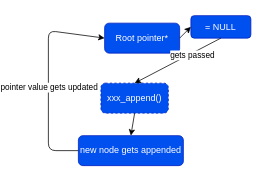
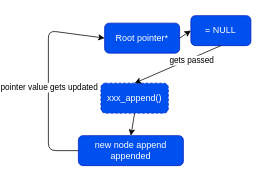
(221, 27) -> (221, 30)
(131, 150) -> (131, 150)
